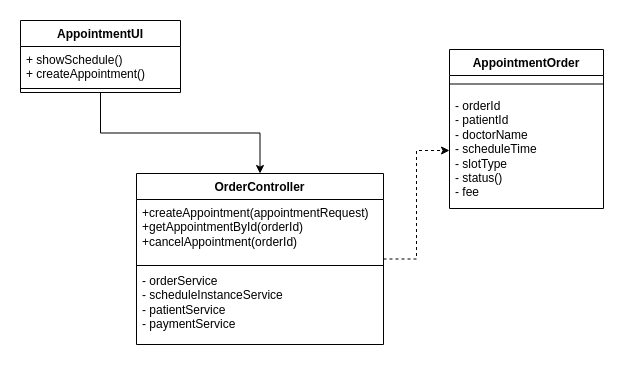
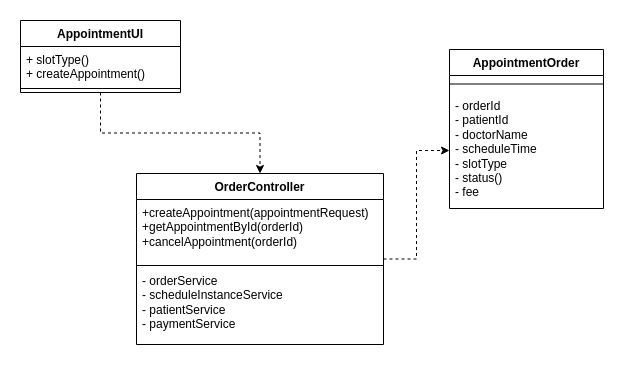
(94, 68) -> (94, 68)
(178, 133) -> (178, 133)
